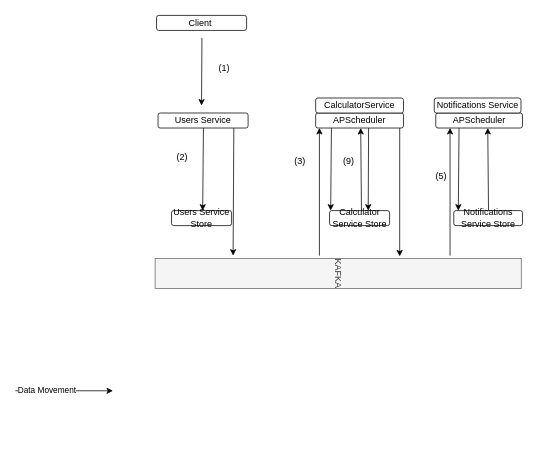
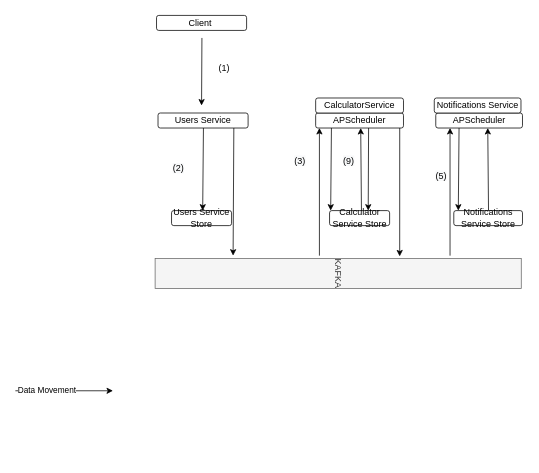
(190, 158) -> (186, 169)
